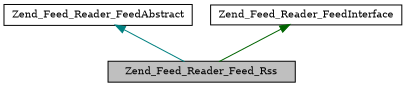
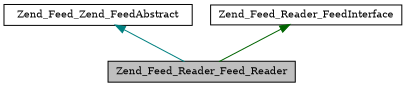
(98, 15) -> (98, 15)
(202, 72) -> (202, 72)
